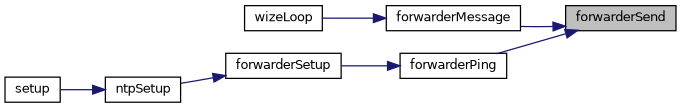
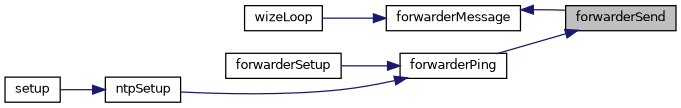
(537, 27) -> (550, 10)
(197, 81) -> (288, 93)
